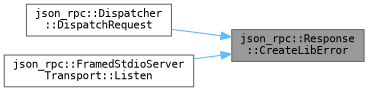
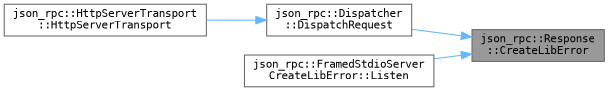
none -> (105, 20)
(99, 71) -> (339, 71)
